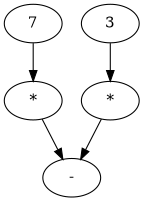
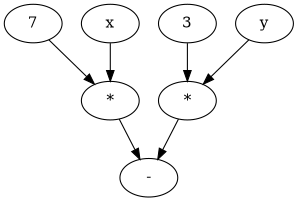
none -> (110, 24)
none -> (264, 24)
